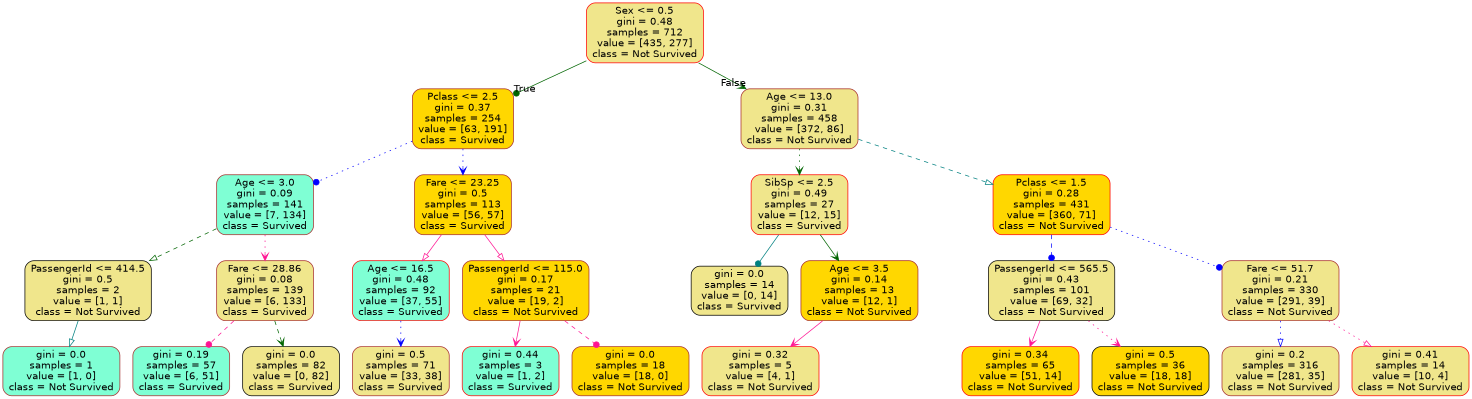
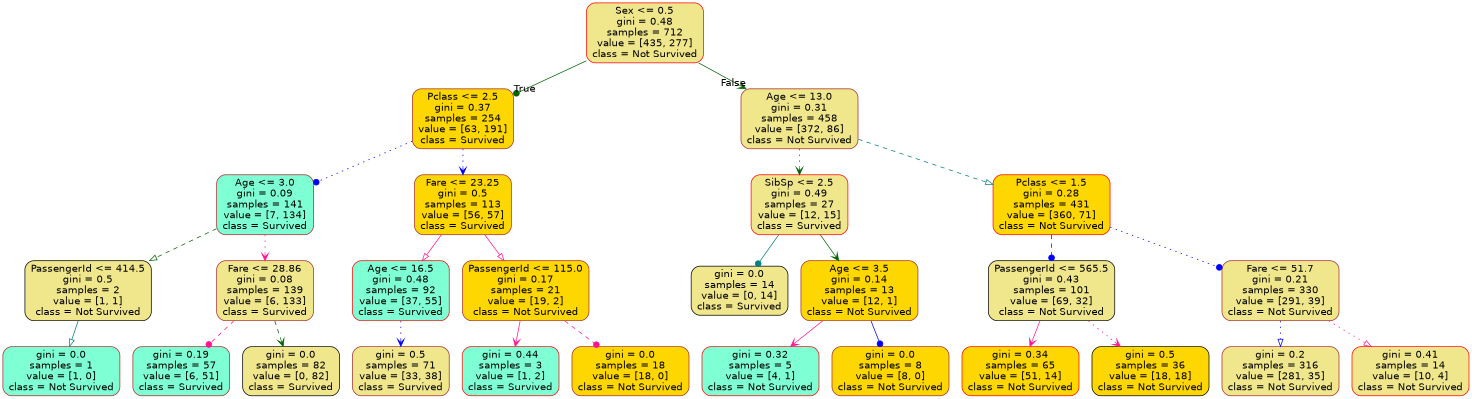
(760, 371) -> (760, 371)
none -> (890, 371)
